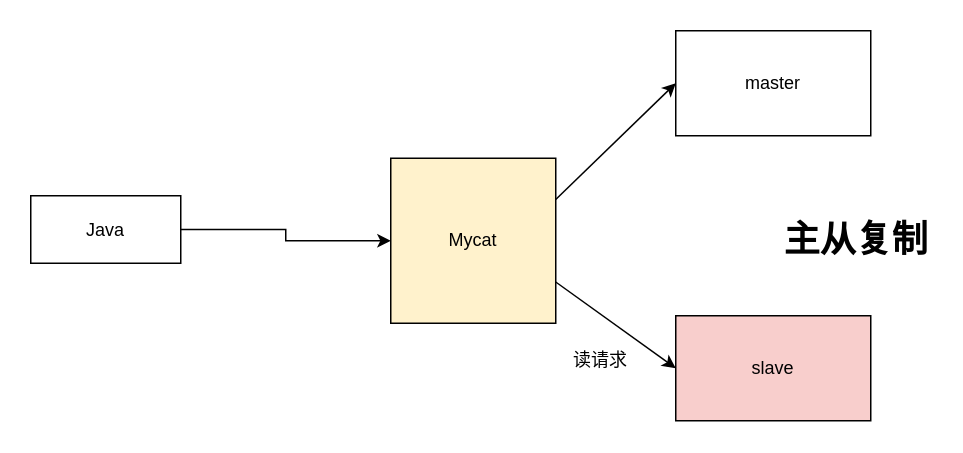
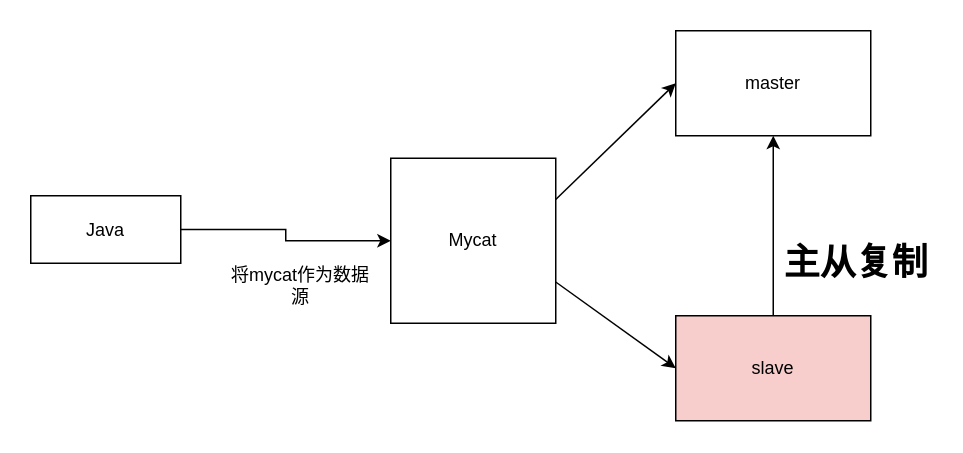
none -> (773, 231)
(473, 241) -> (473, 241)
(856, 241) -> (856, 263)
none -> (301, 286)
(601, 361) -> none
